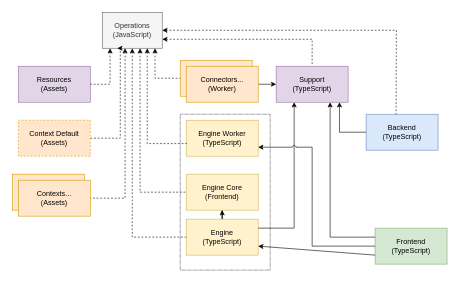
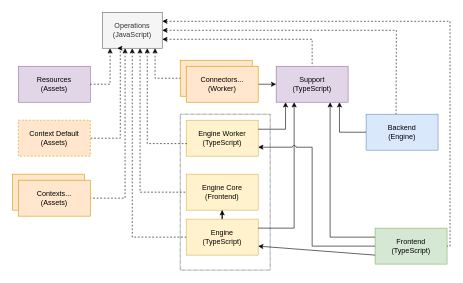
none -> (167, 21)
none -> (286, 119)
(402, 132) -> (402, 132)
